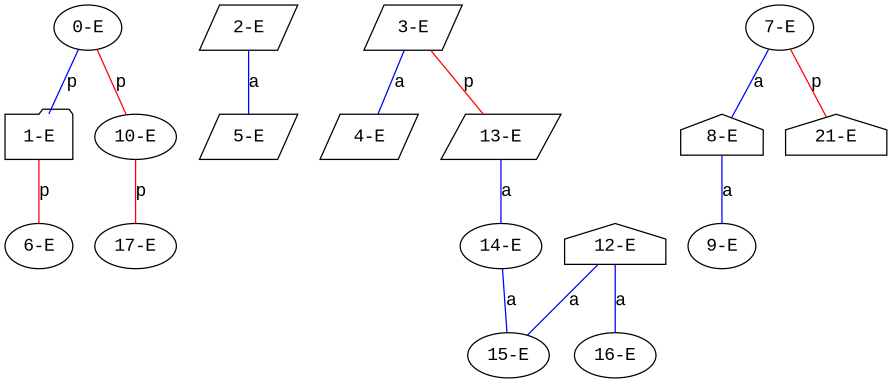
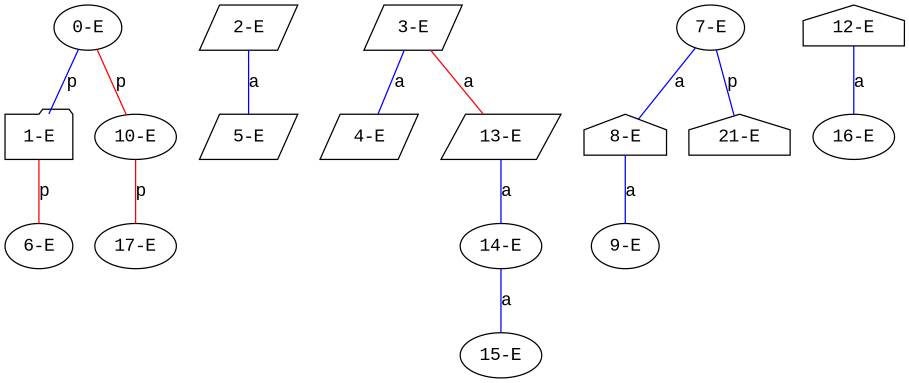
(469, 82) -> (469, 82)
(809, 83) -> (725, 83)
(563, 300) -> none
